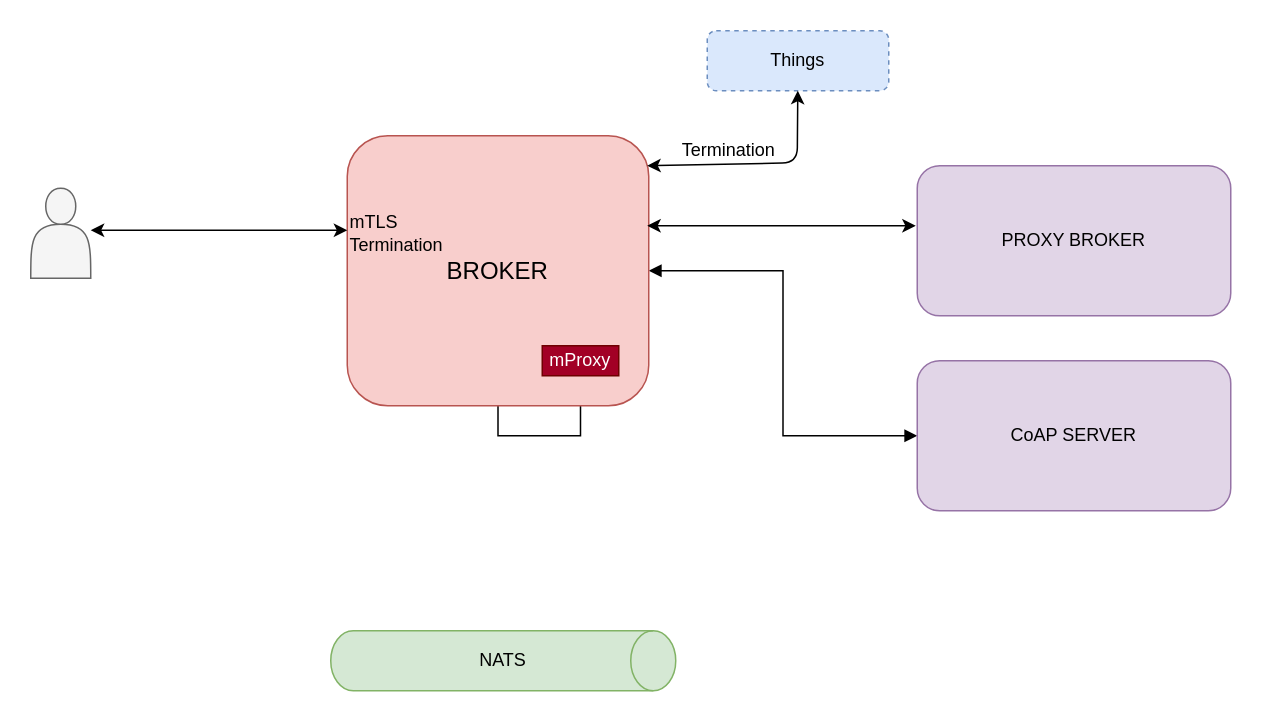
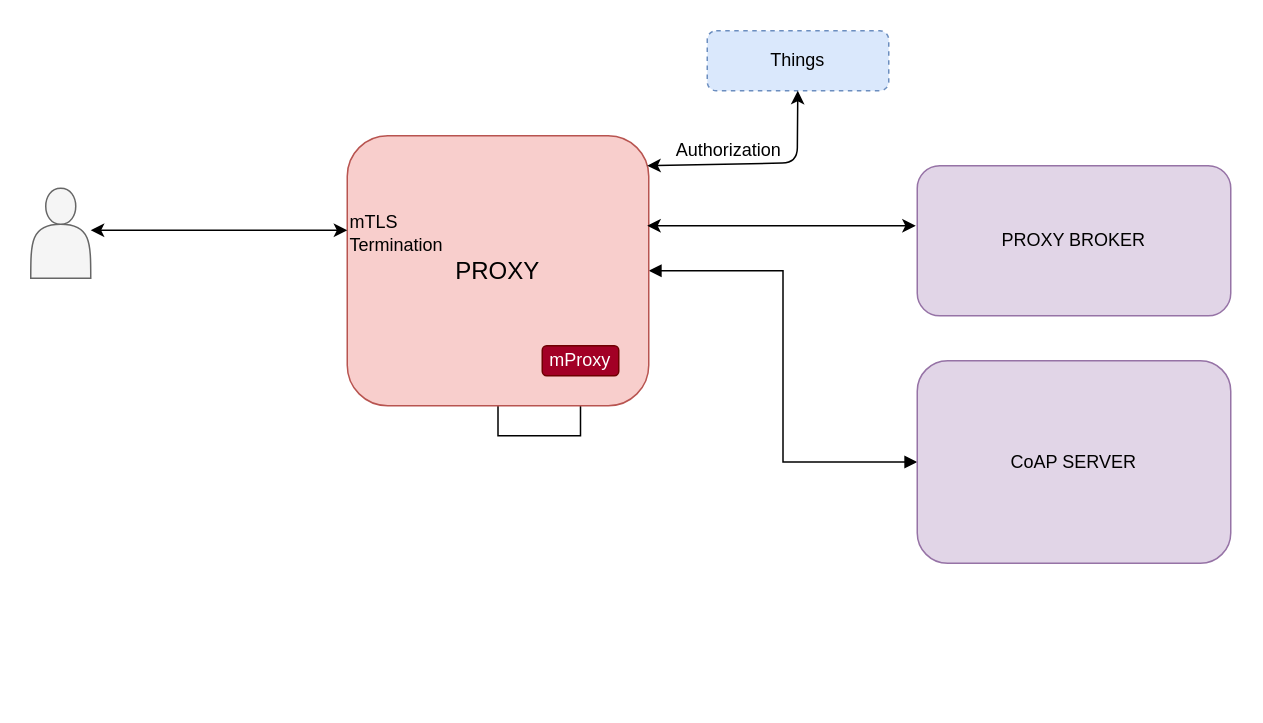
(729, 151) -> (729, 151)
(498, 271) -> (498, 271)
(581, 361) -> (581, 361)
(1074, 436) -> (1074, 462)
(503, 661) -> none
